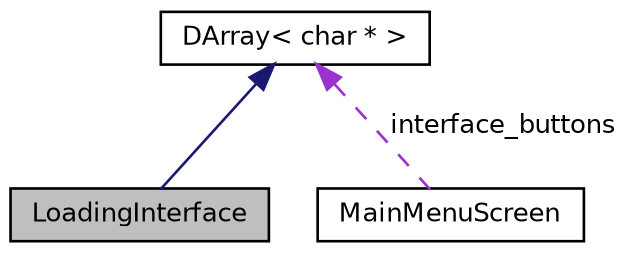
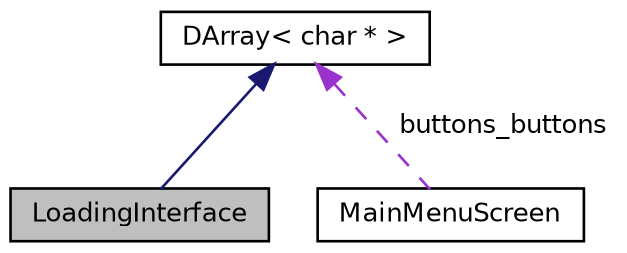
(500, 127) -> (500, 127)
